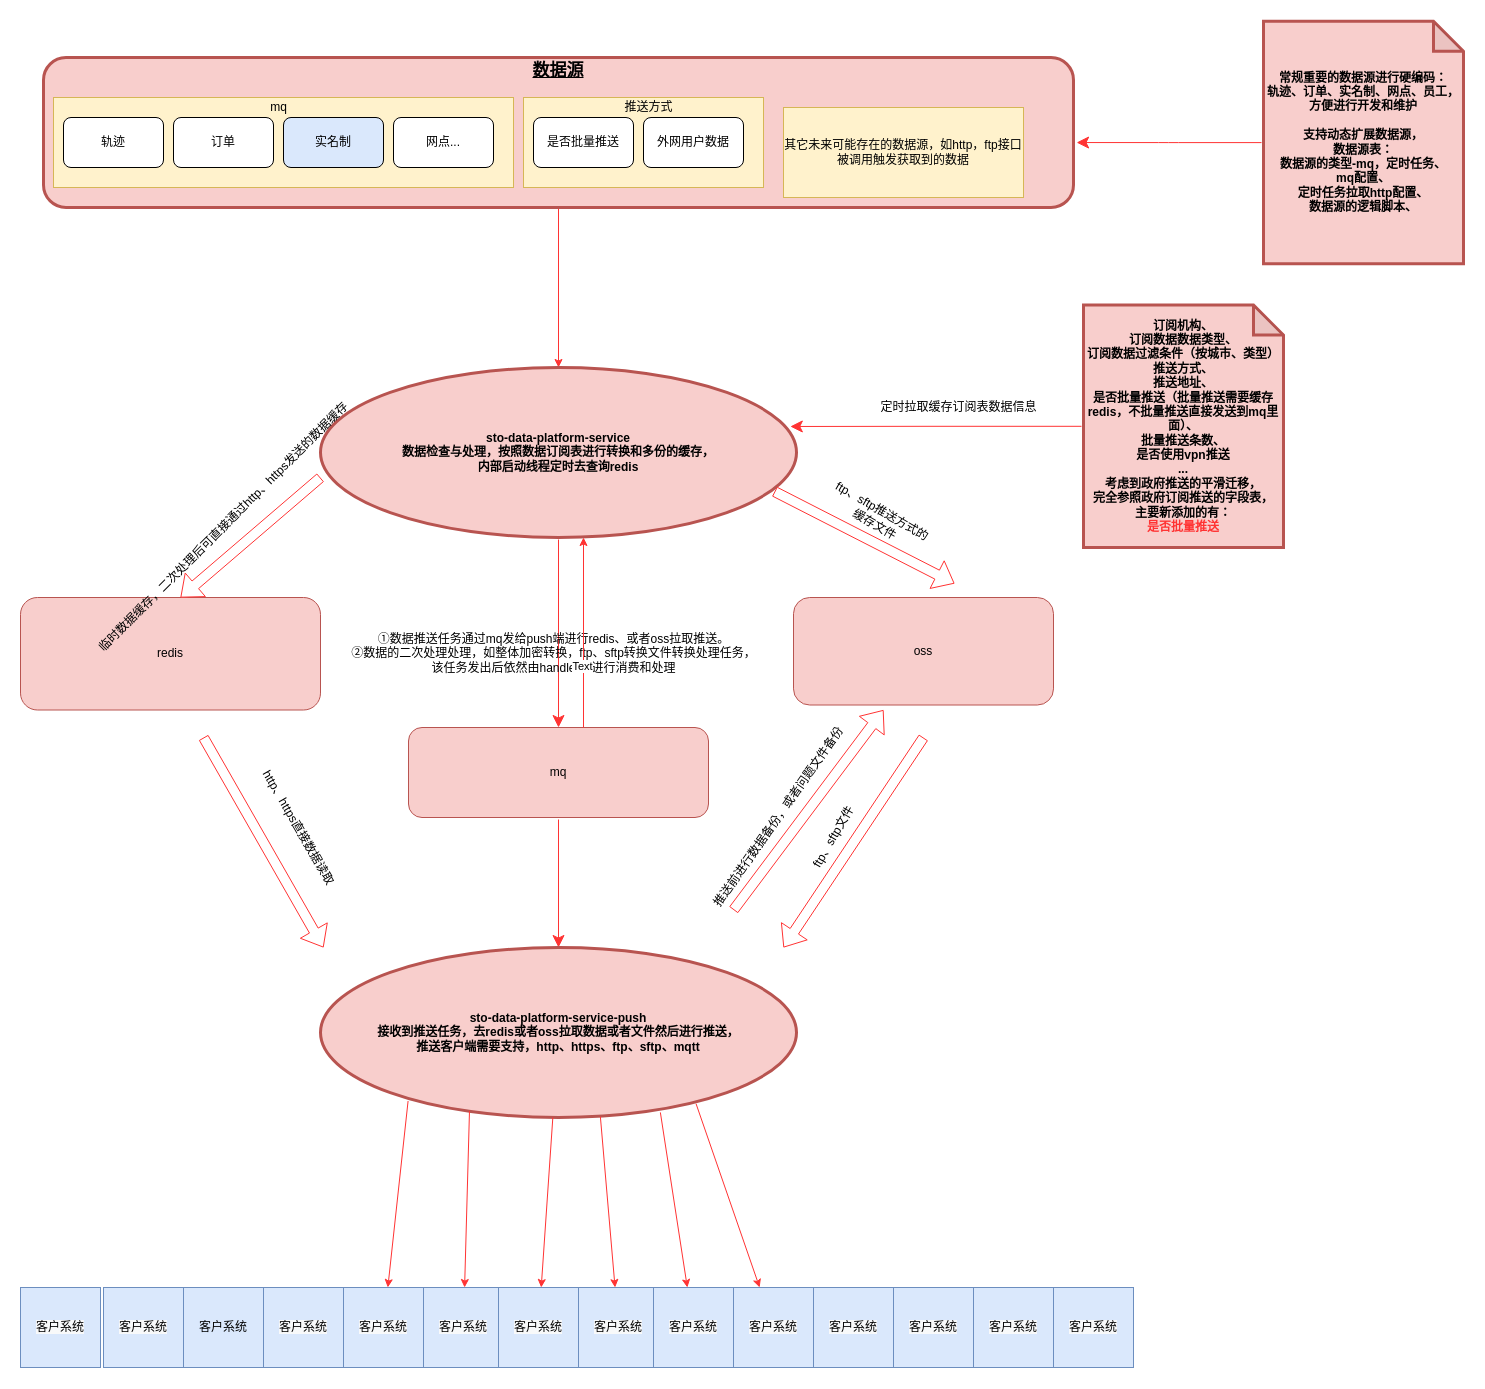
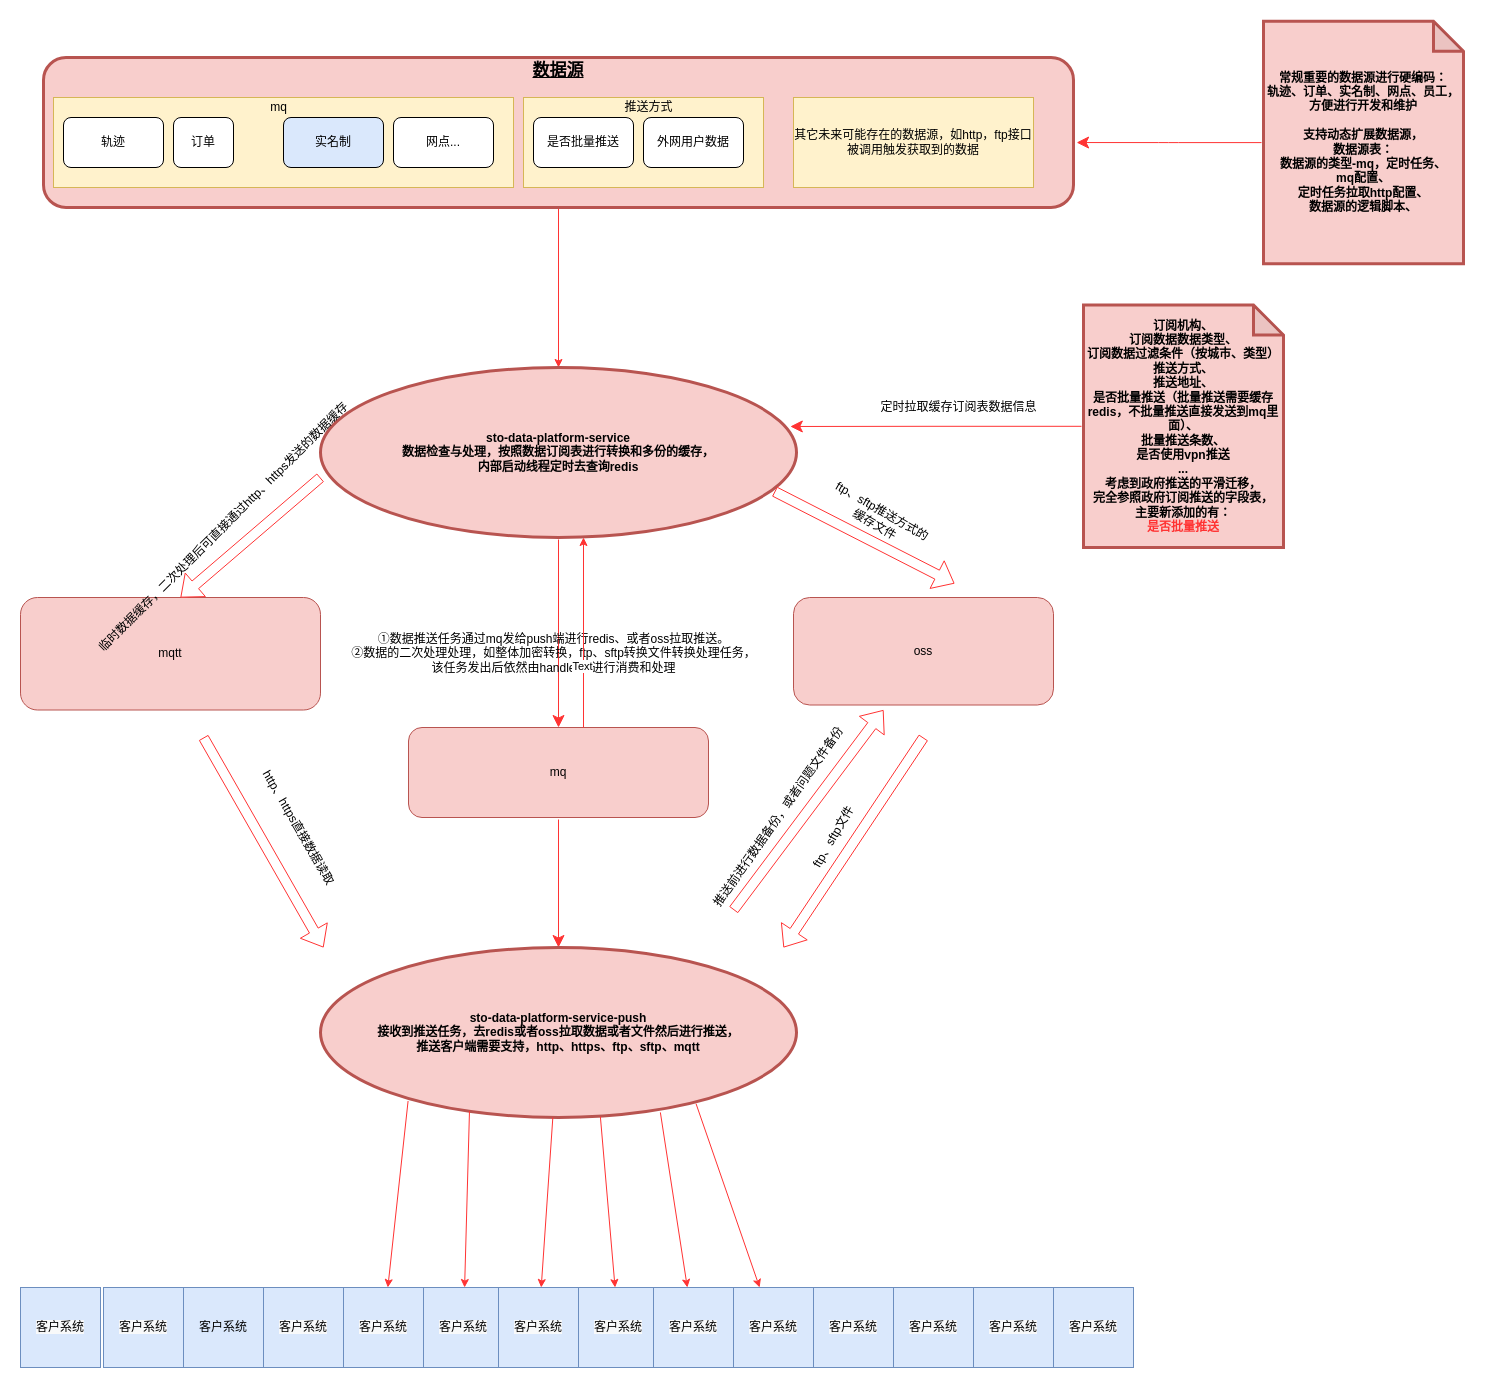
(224, 143) -> (204, 143)
(904, 153) -> (914, 143)
(171, 654) -> (171, 654)
